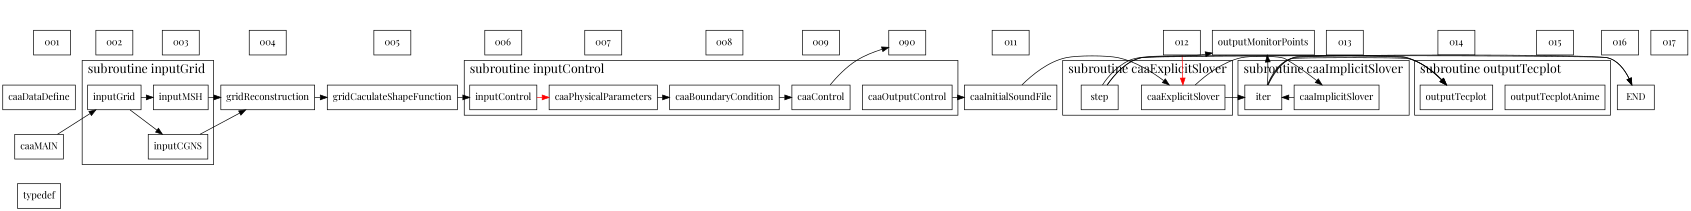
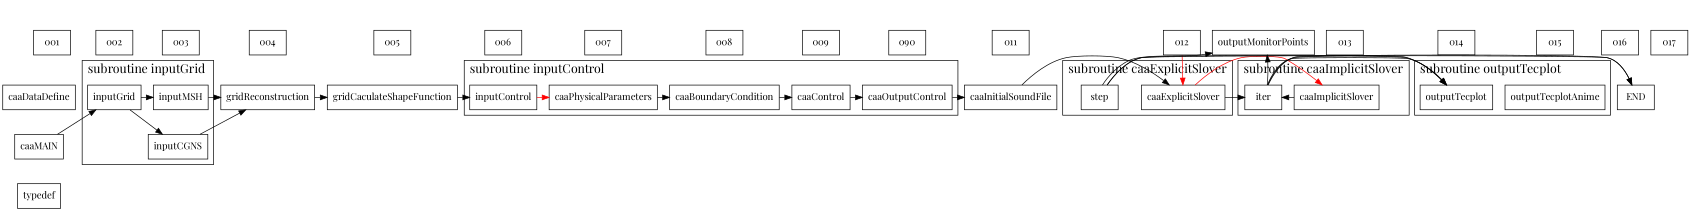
(851, 65) -> (853, 97)
(1223, 65) -> (1223, 65)
